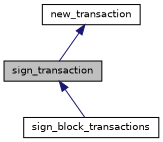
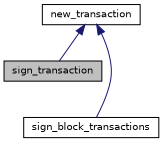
(75, 104) -> (111, 76)
